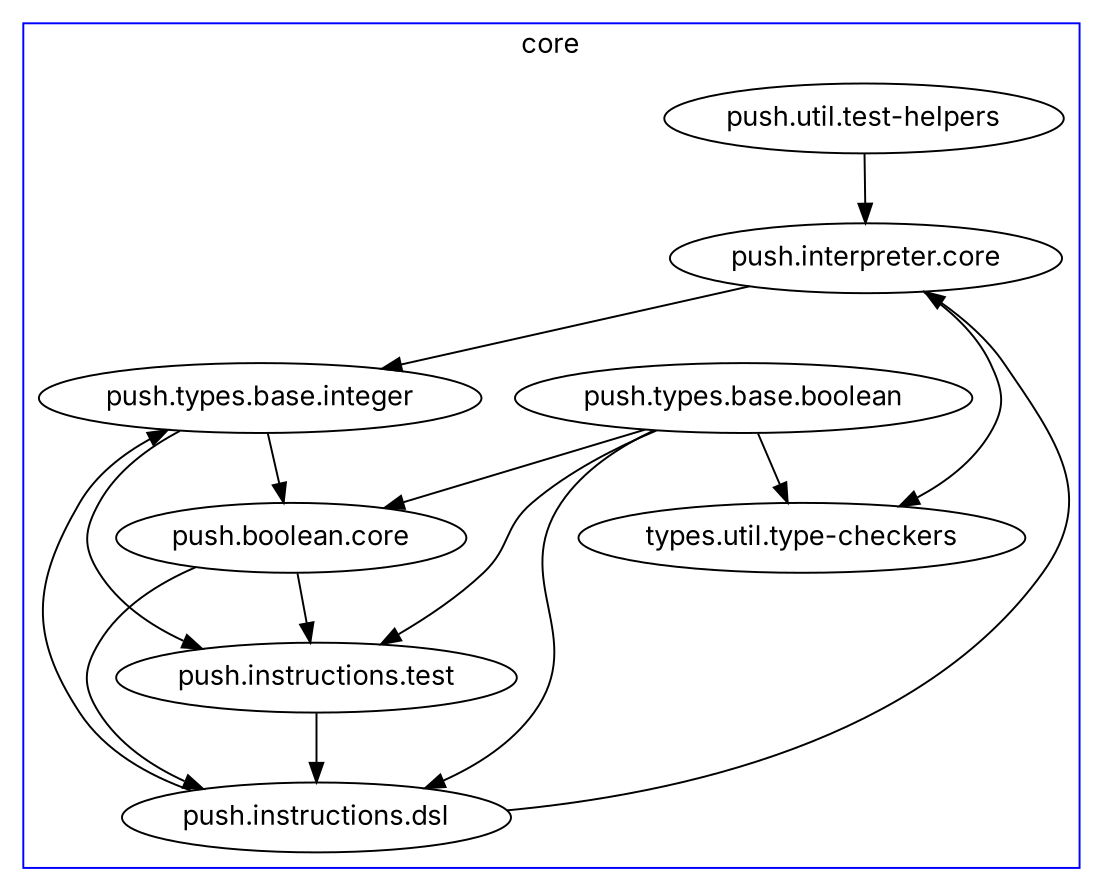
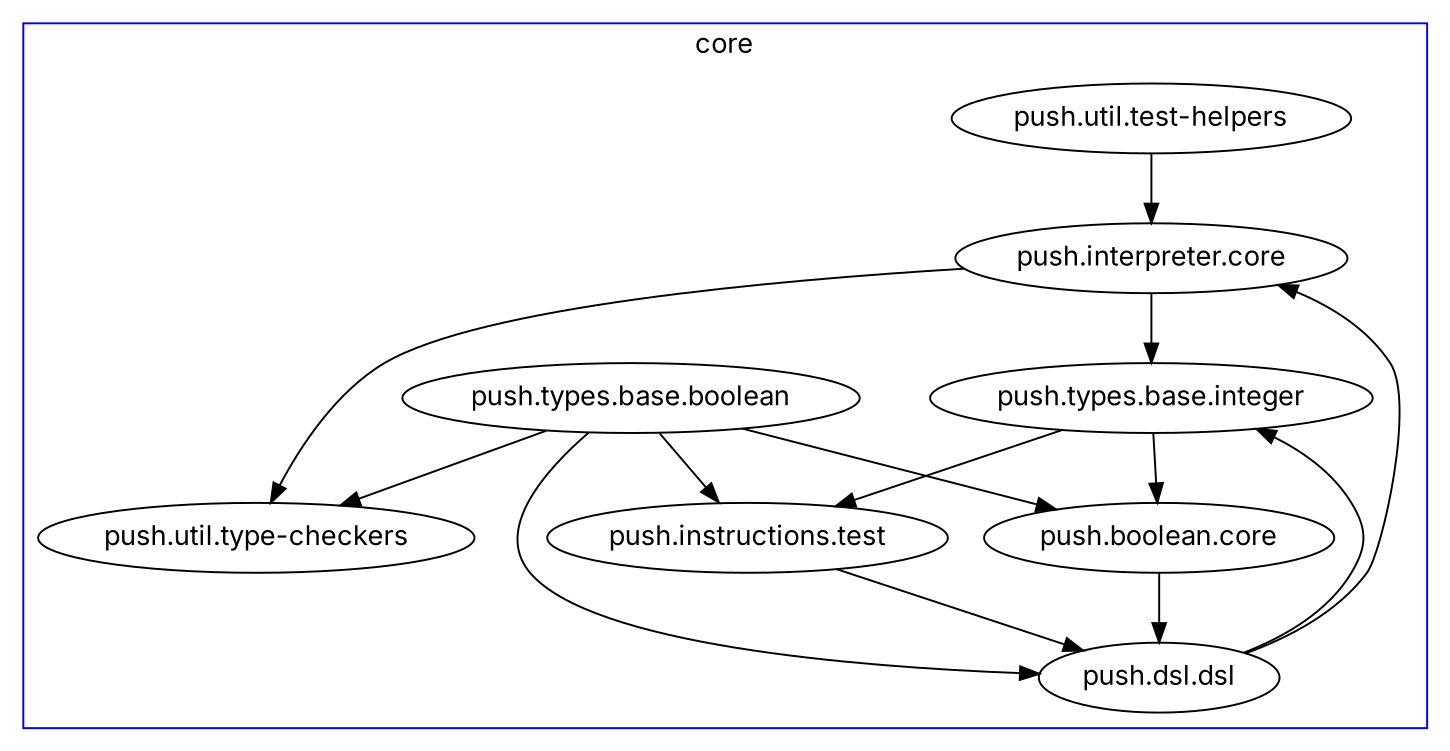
(802, 538) -> (256, 538)
(302, 598) -> none
(316, 817) -> (1159, 678)
